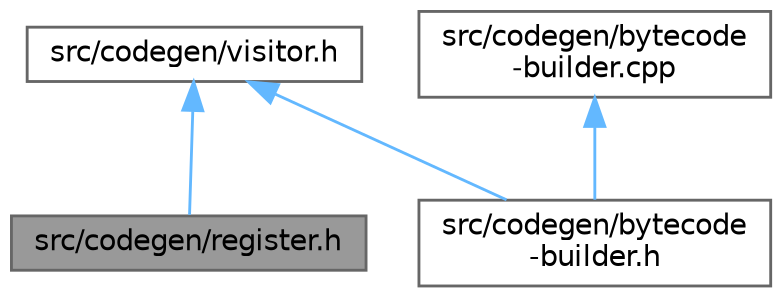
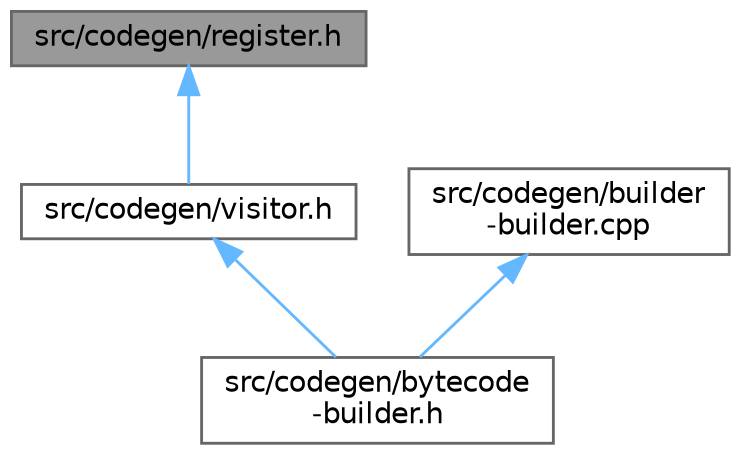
(595, 54) -> (569, 212)
(191, 163) -> (189, 140)
